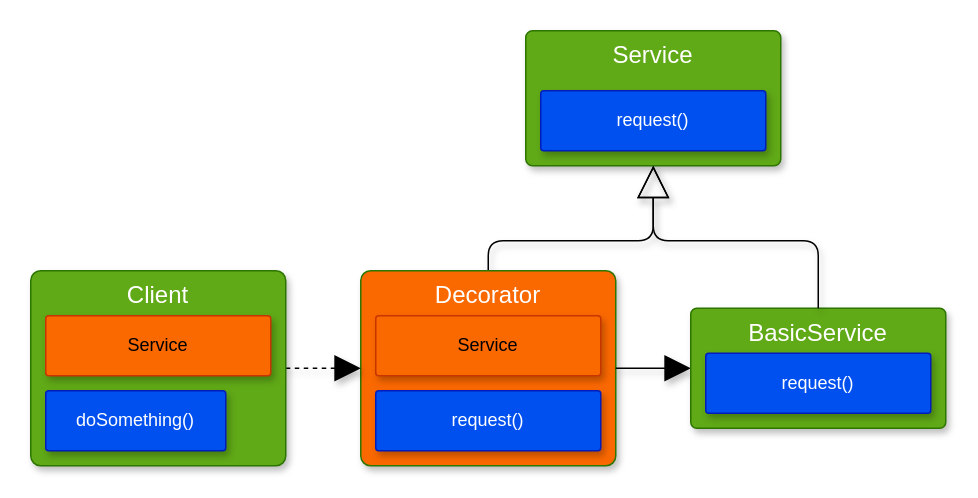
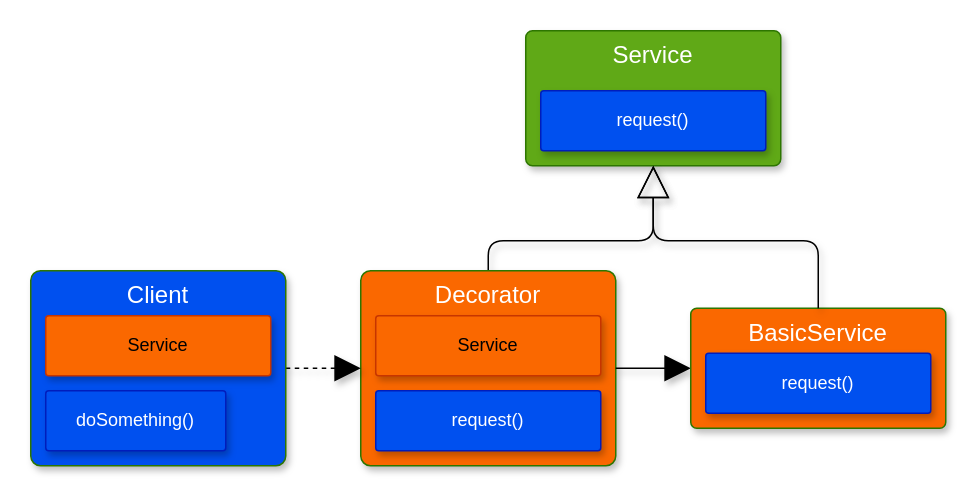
(158, 292) -> (158, 292)
(818, 330) -> (818, 330)
